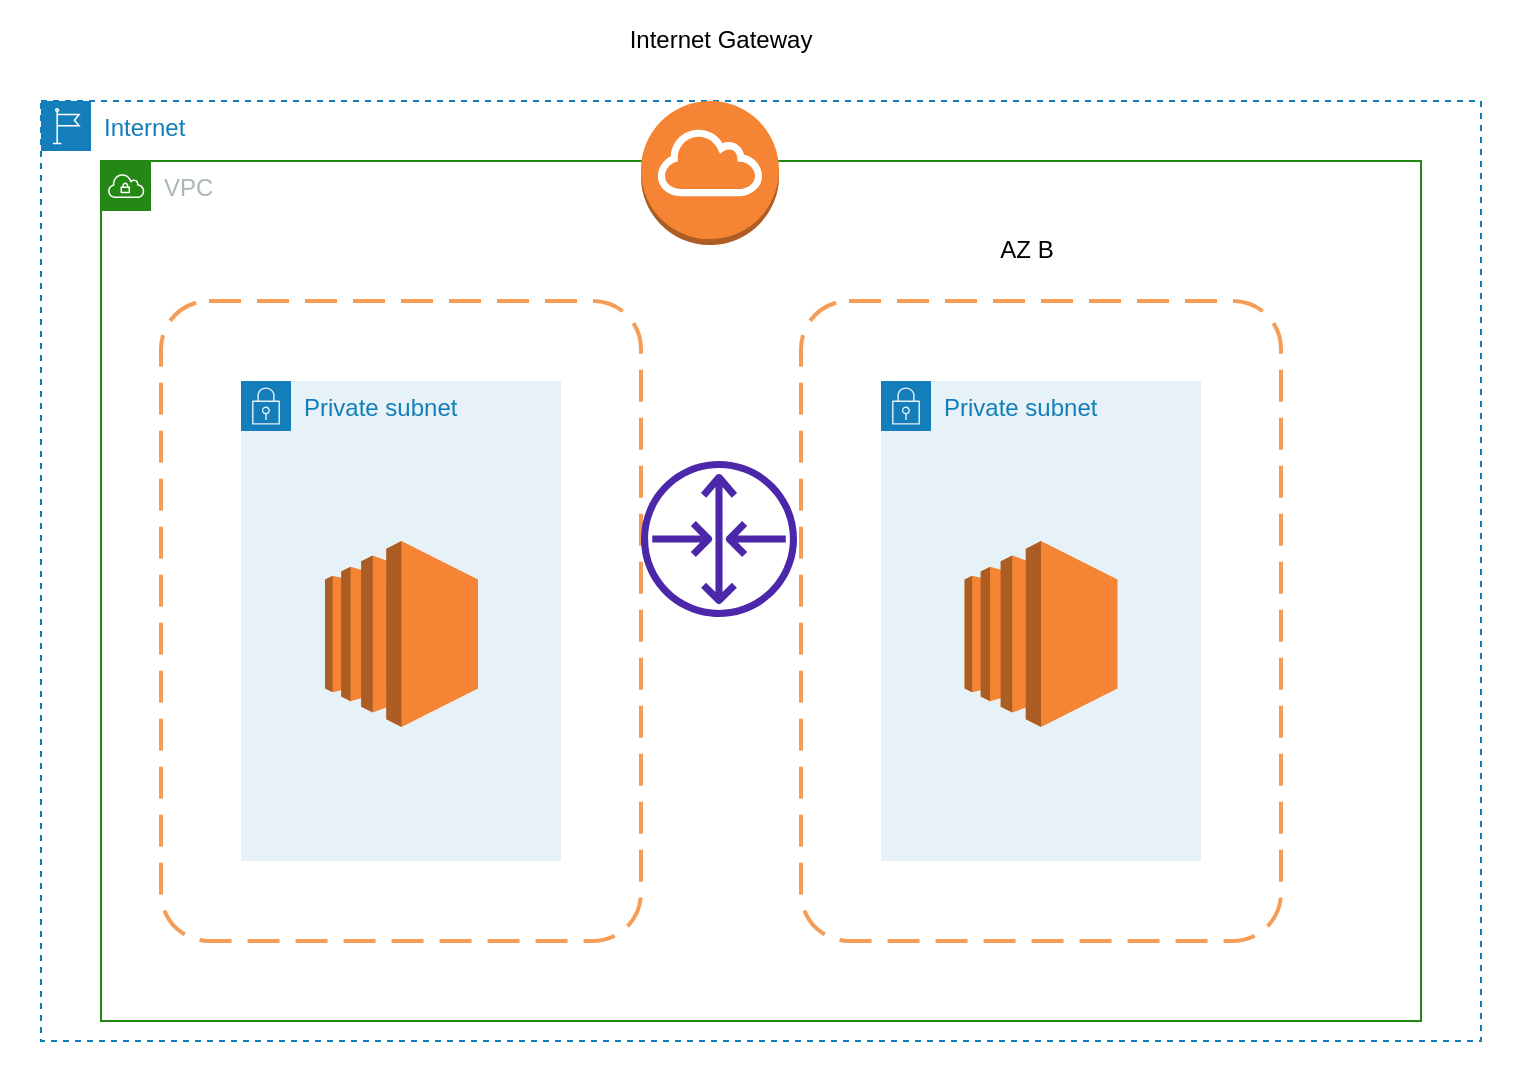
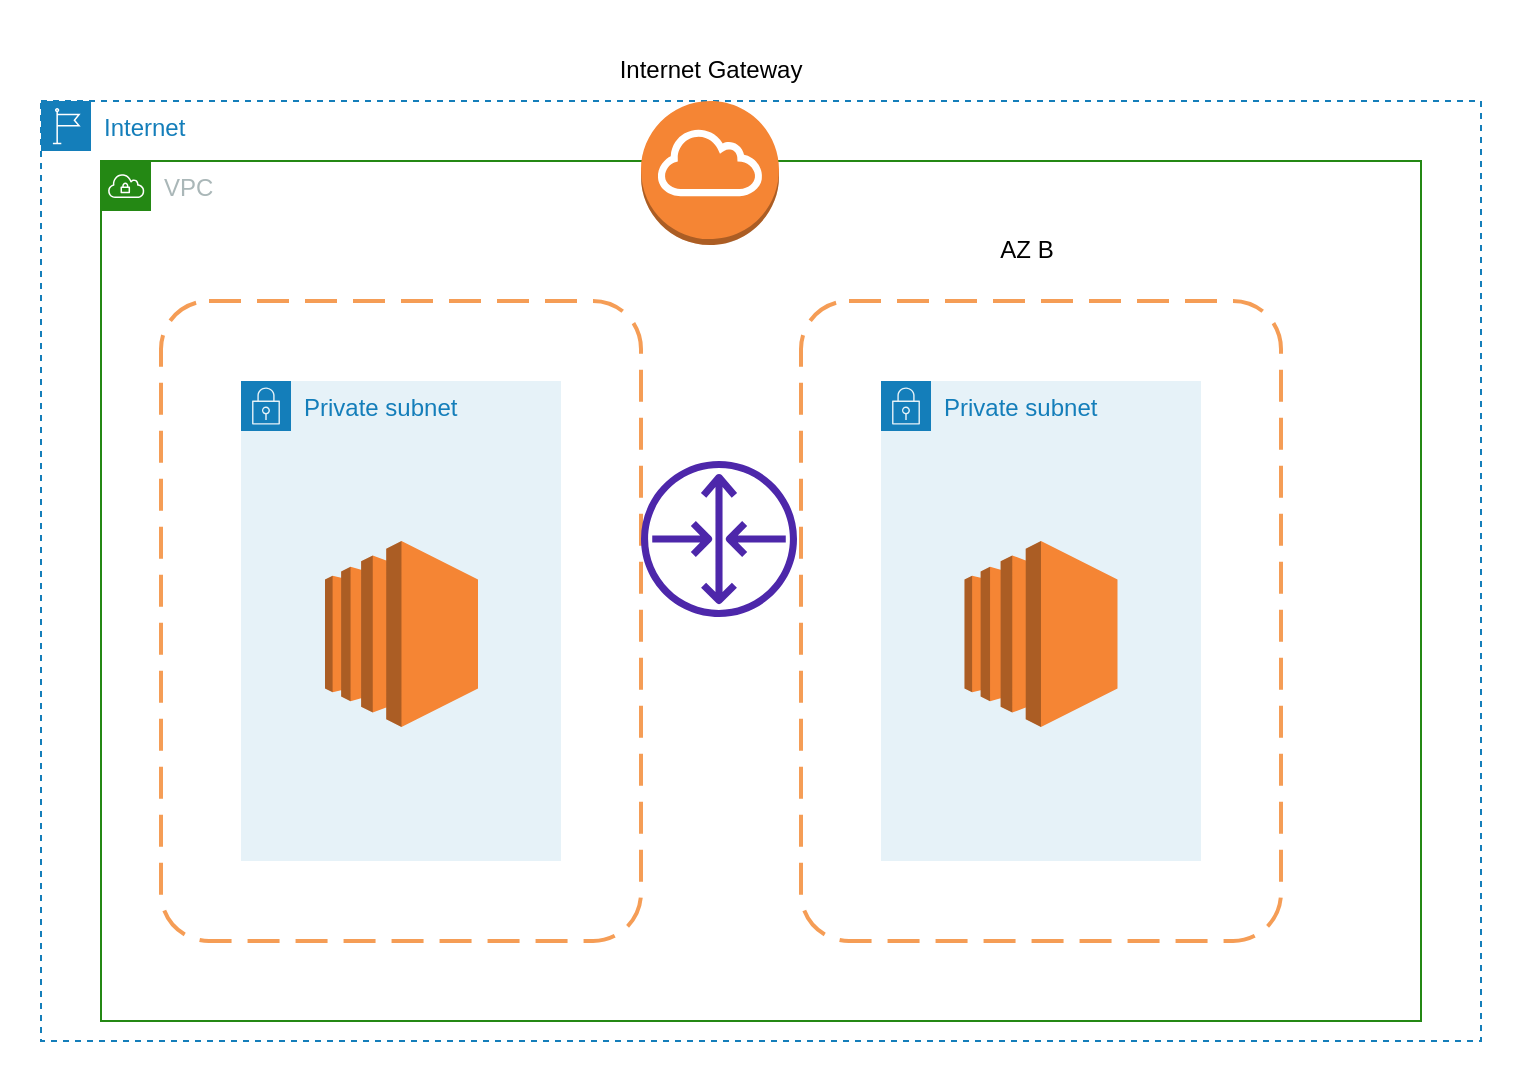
(720, 41) -> (710, 71)
